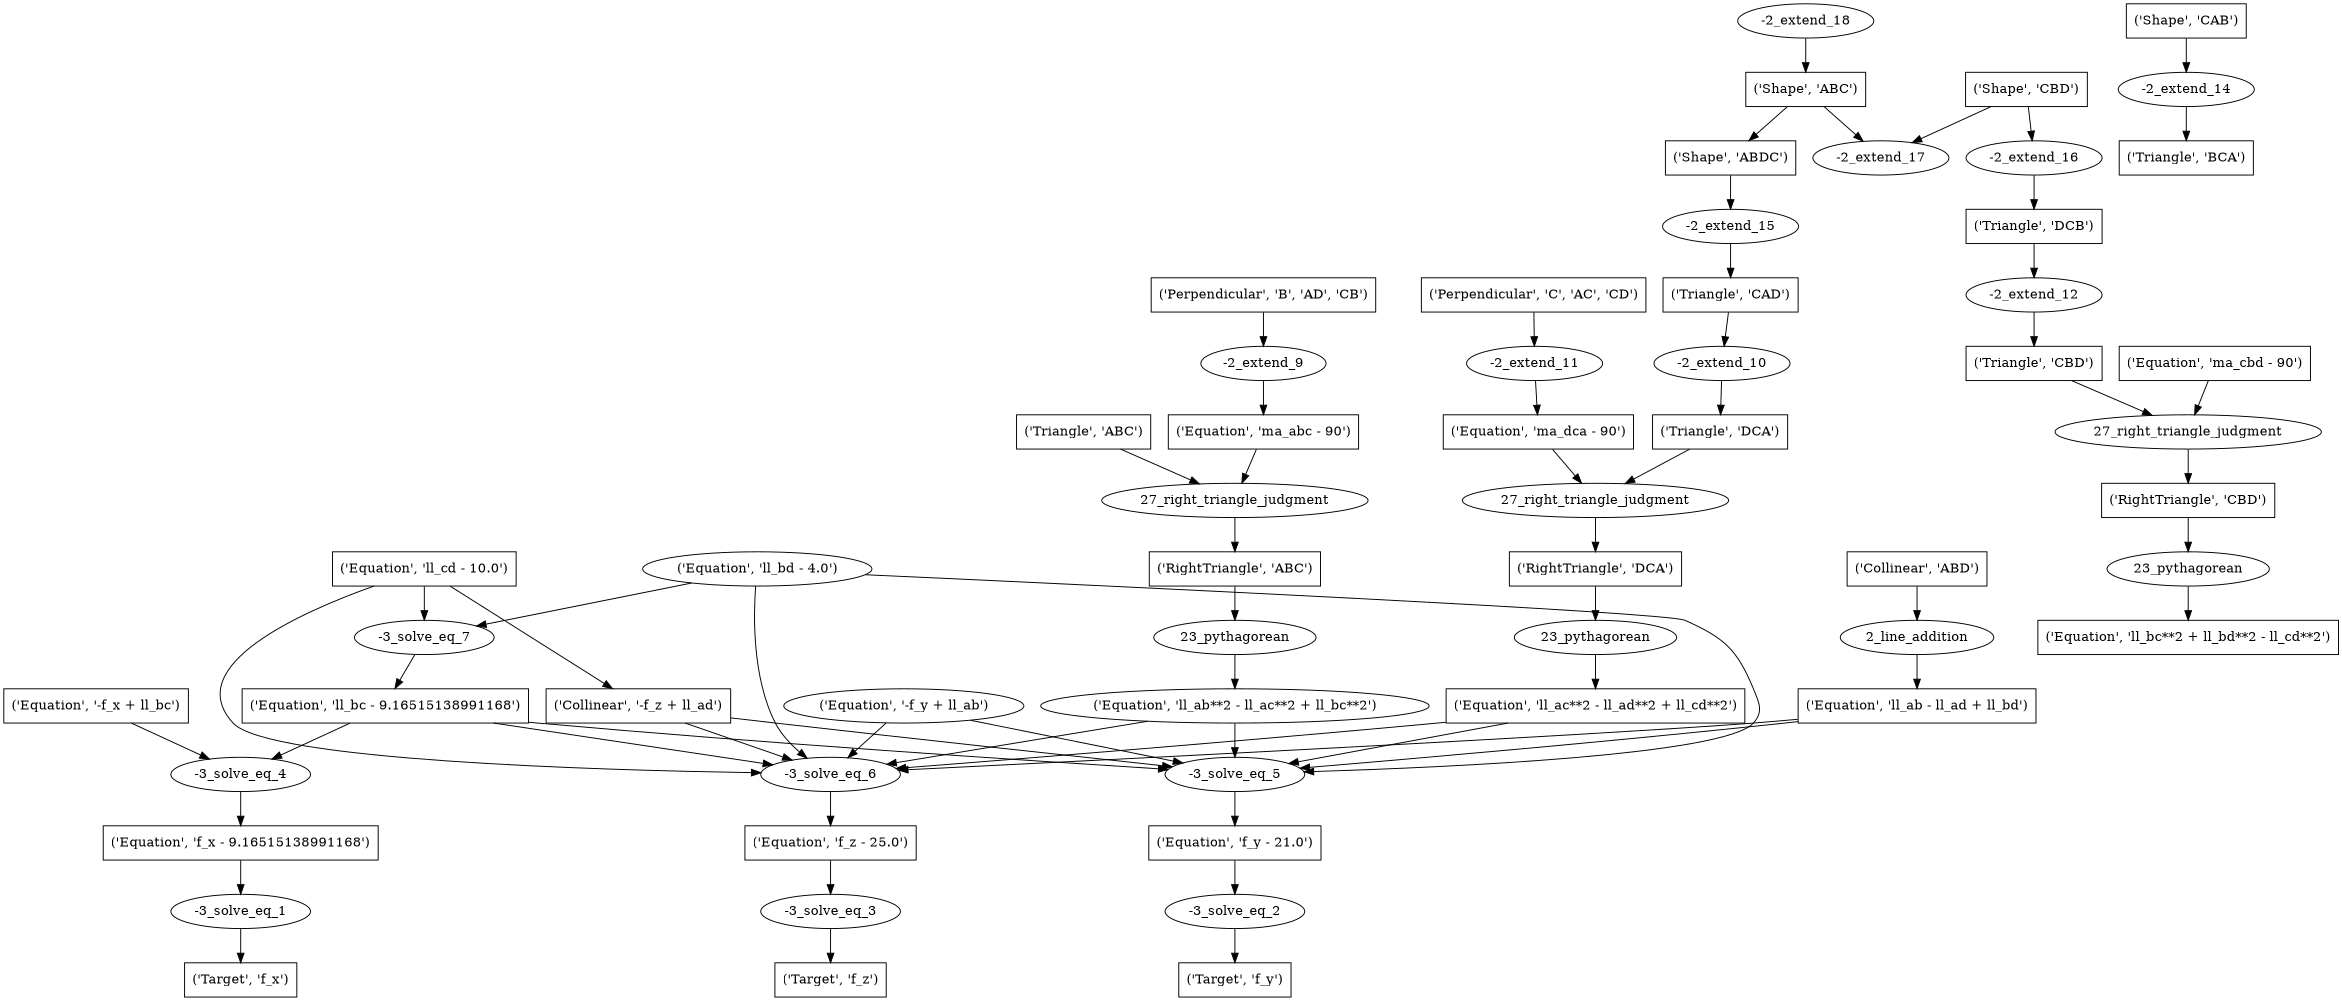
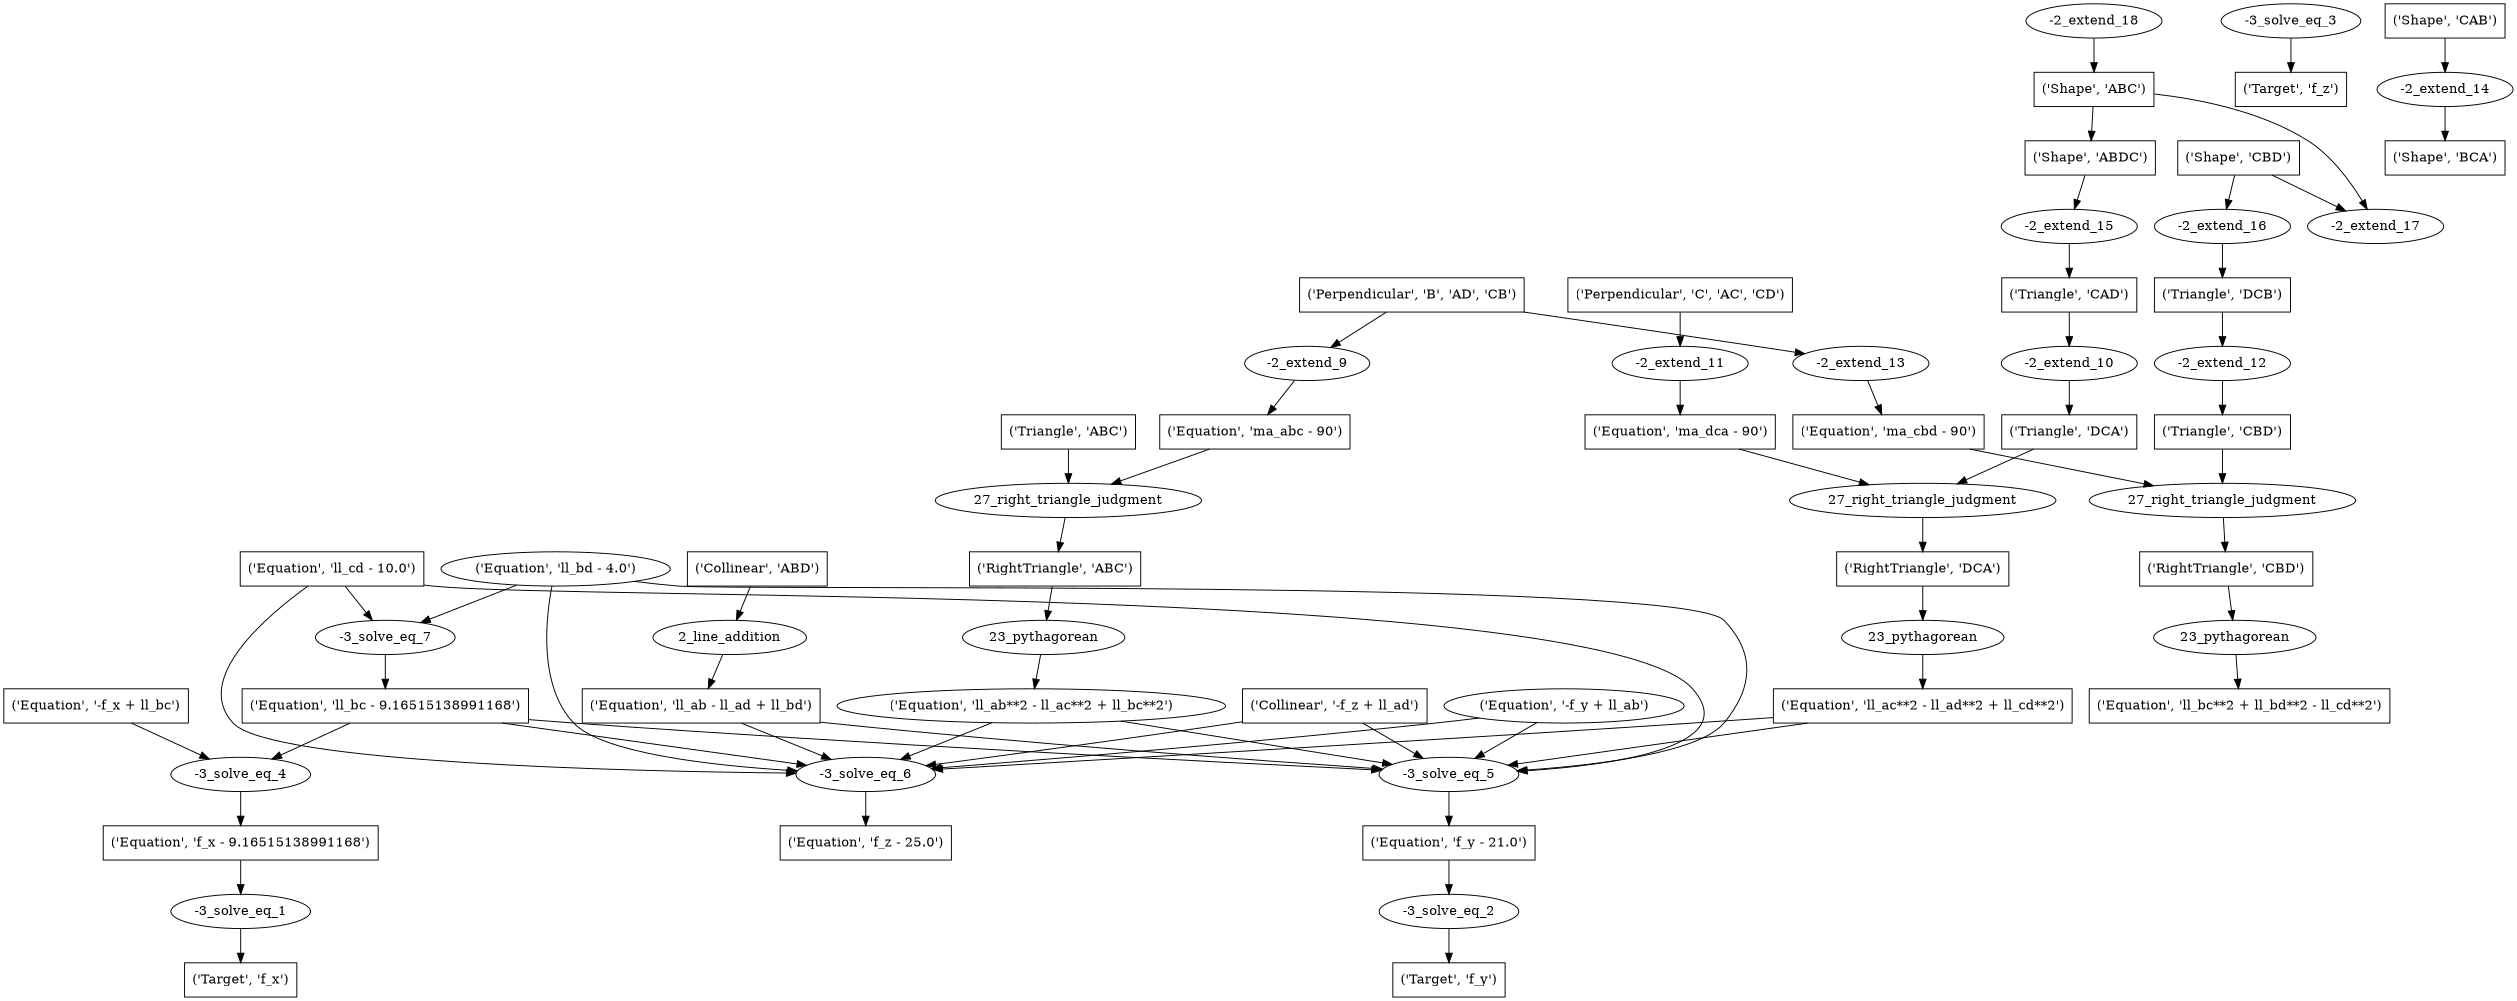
(2186, 158) -> (2445, 158)
none -> (1861, 363)
(527, 635) -> (1174, 608)
(831, 873) -> none
